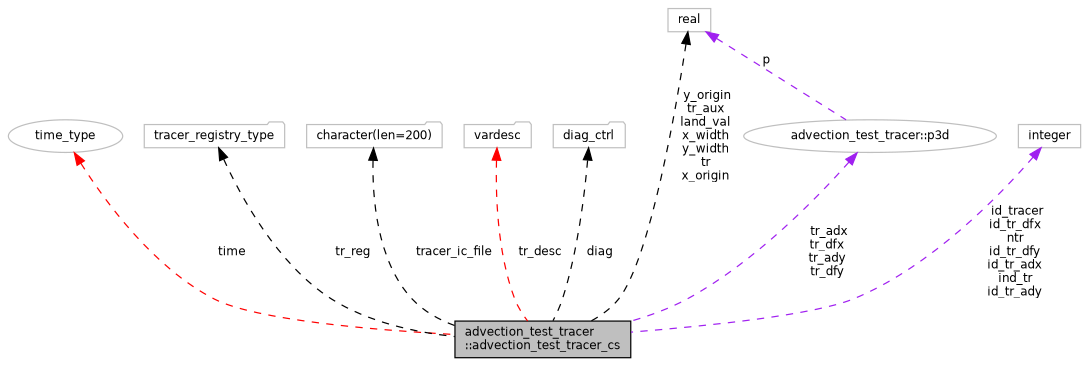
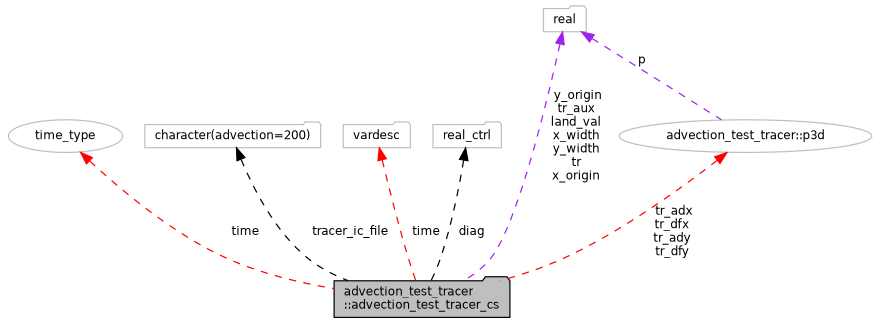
(689, 20) -> (565, 20)
(214, 136) -> none
(374, 136) -> (233, 136)
(589, 136) -> (467, 136)
(1050, 136) -> none
(658, 191) -> (527, 171)
(539, 252) -> (424, 232)
(750, 256) -> (614, 231)
(543, 339) -> (422, 299)
